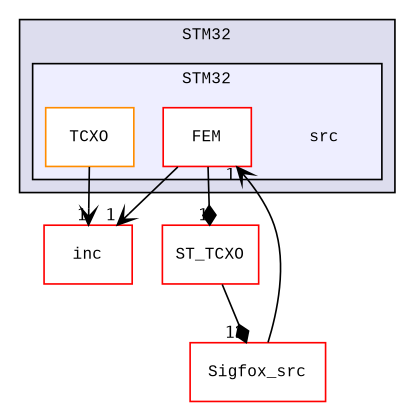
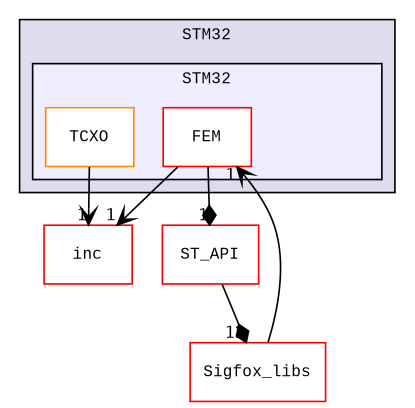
(325, 137) -> none
(211, 255) -> (211, 255)
(258, 372) -> (258, 372)
